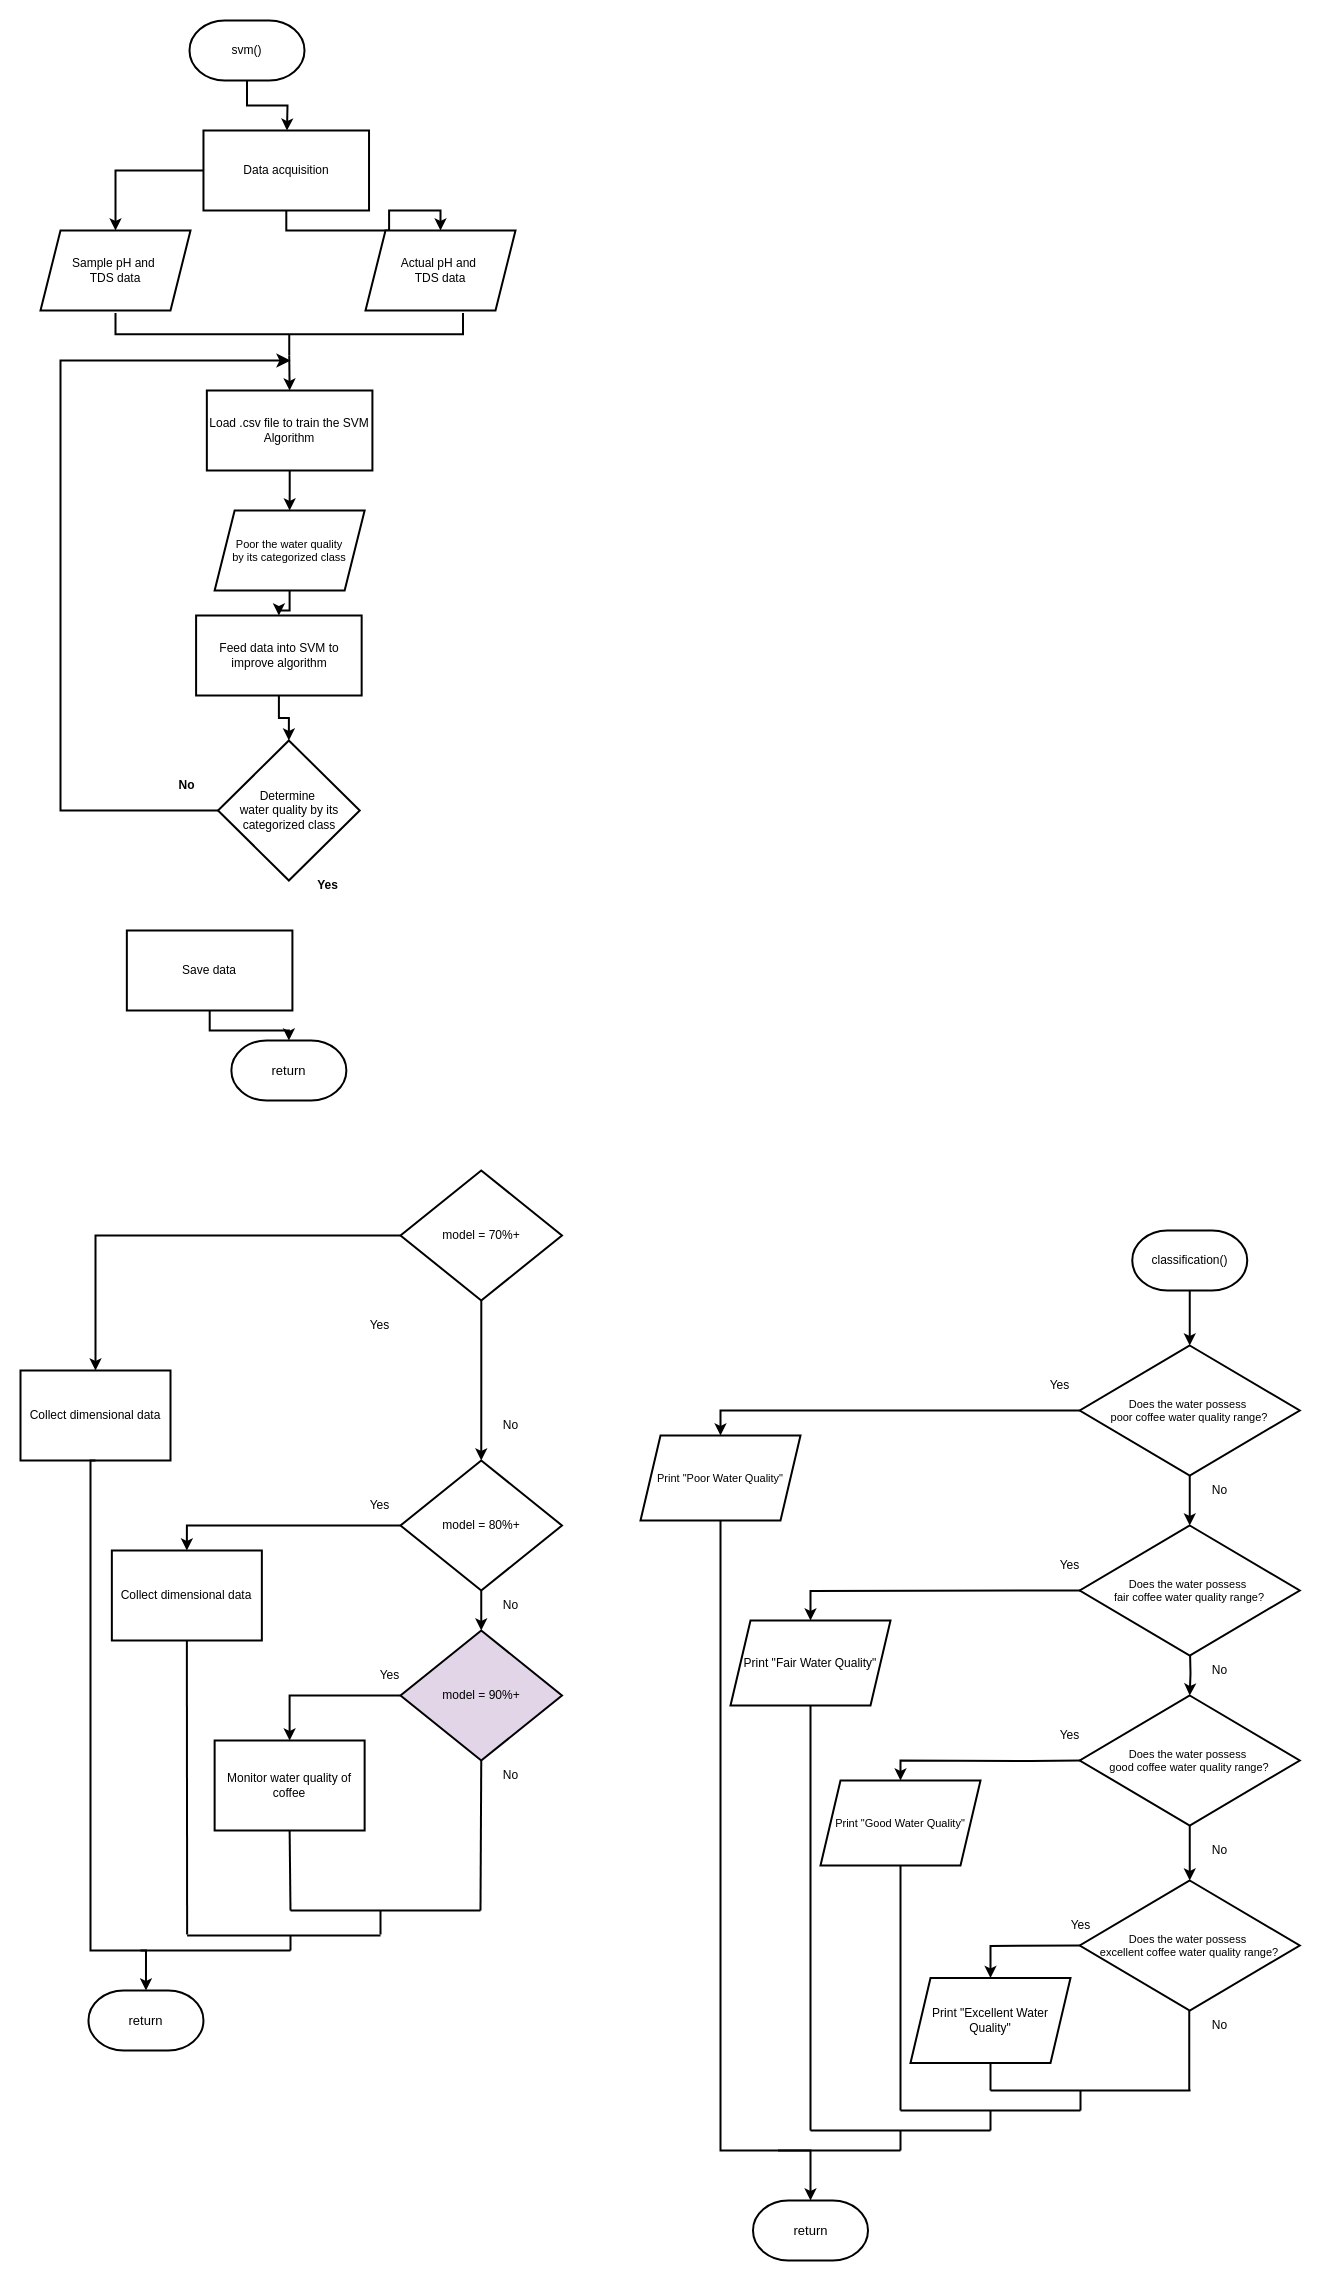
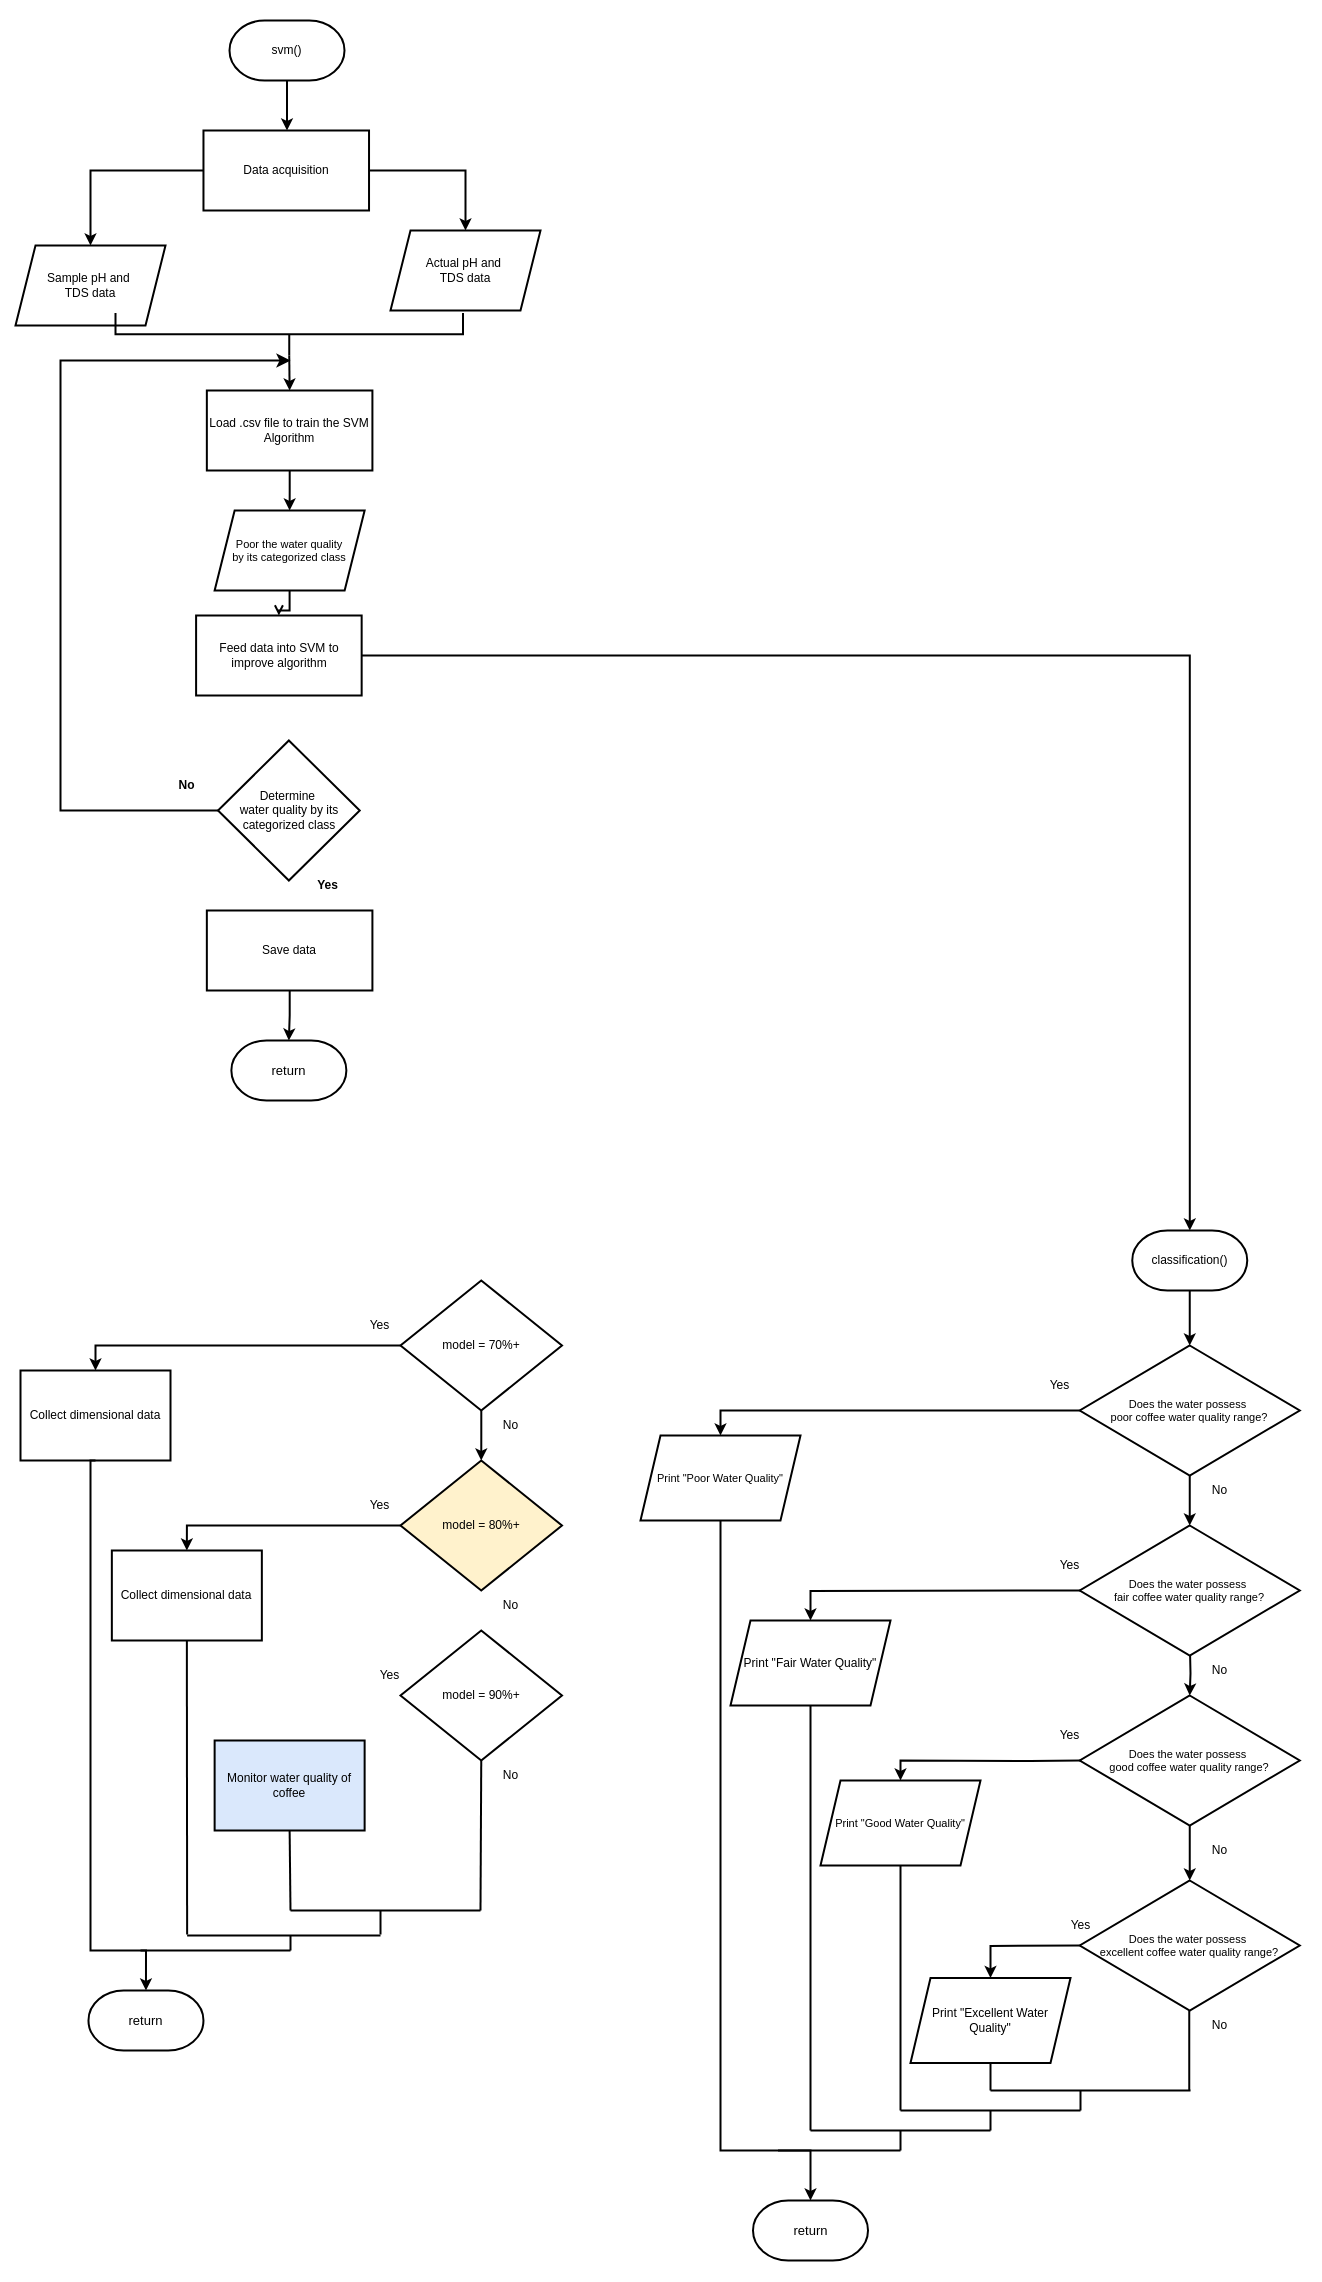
(247, 51) -> (287, 51)
(116, 271) -> (91, 286)
(441, 271) -> (466, 271)
(279, 611) -> (280, 611)
(280, 718) -> (1059, 656)
(210, 971) -> (290, 951)
(481, 1236) -> (481, 1346)
(481, 1526) -> (481, 1526)
(481, 1606) -> none
(327, 1696) -> none
(481, 1696) -> (481, 1696)
(290, 1786) -> (290, 1786)
